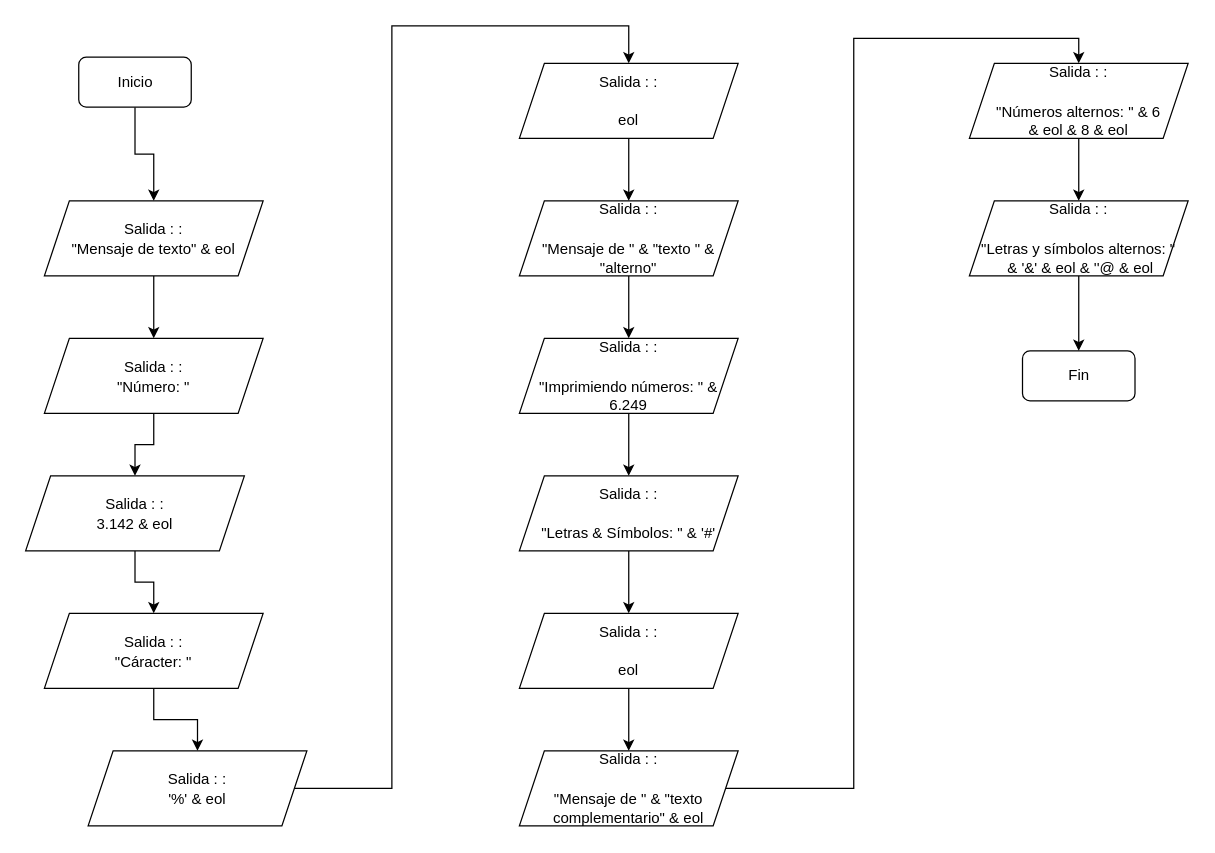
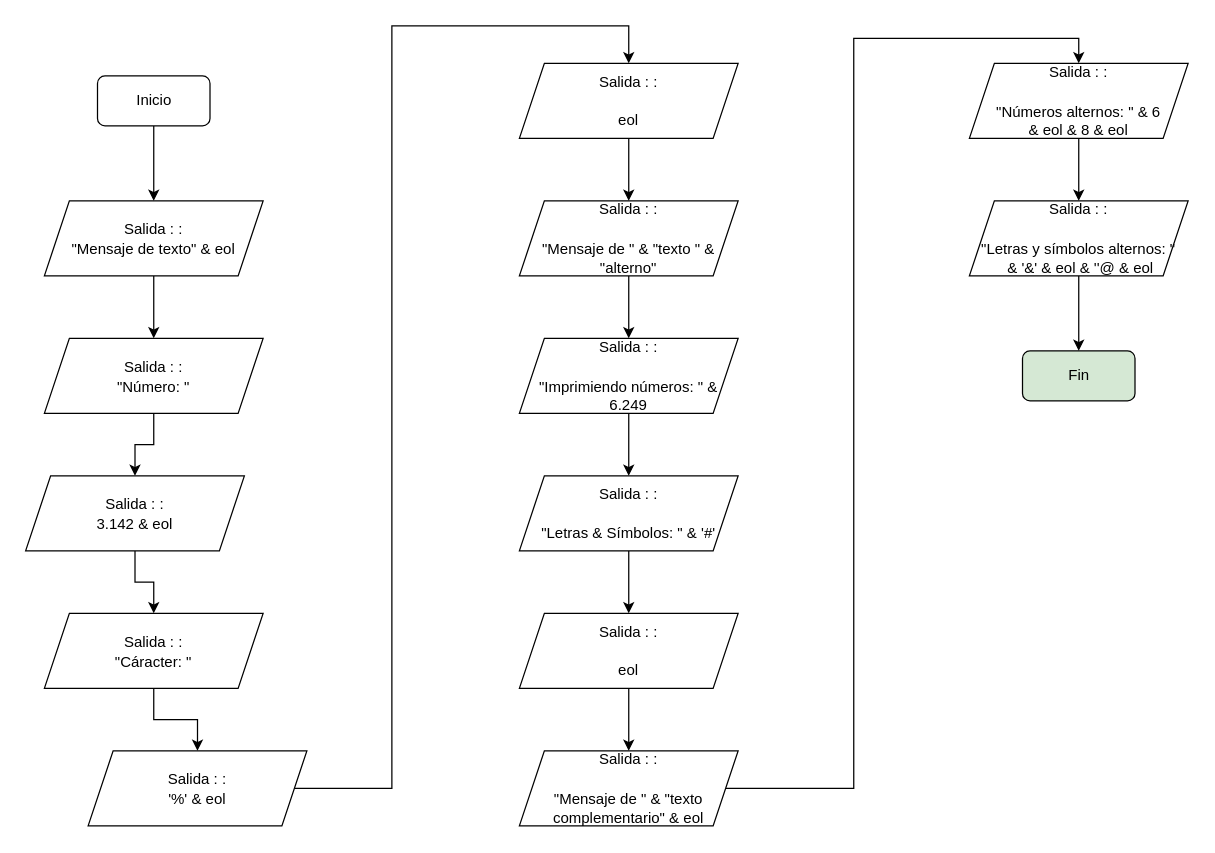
(135, 82) -> (154, 101)
(1079, 376) -> (1079, 376)
